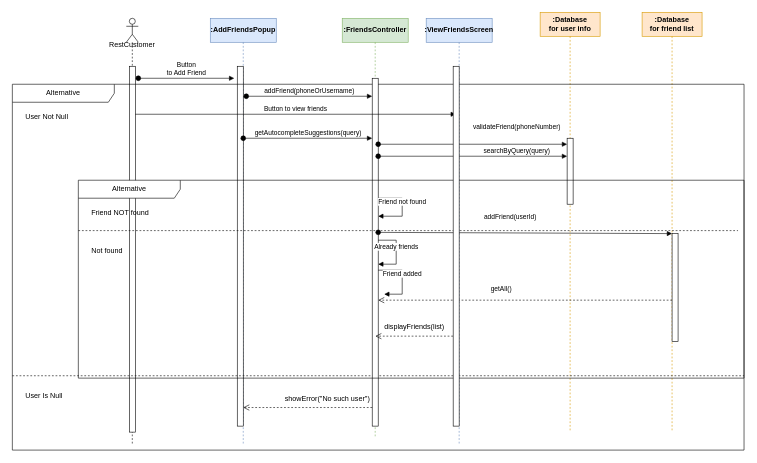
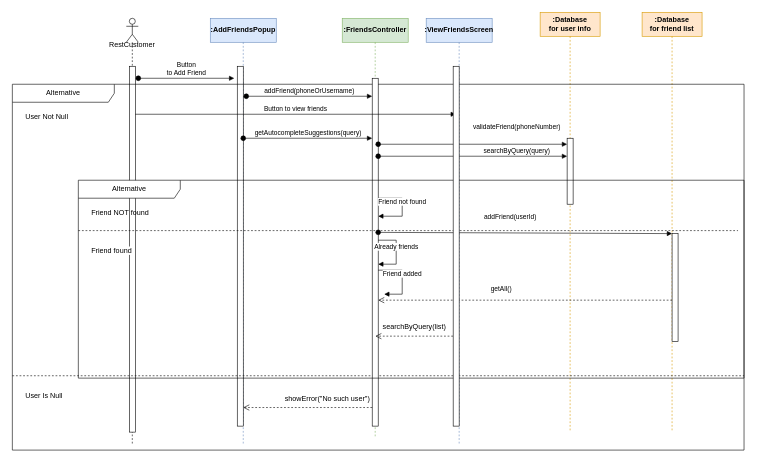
(109, 251) -> (114, 251)
(415, 327) -> (415, 327)
